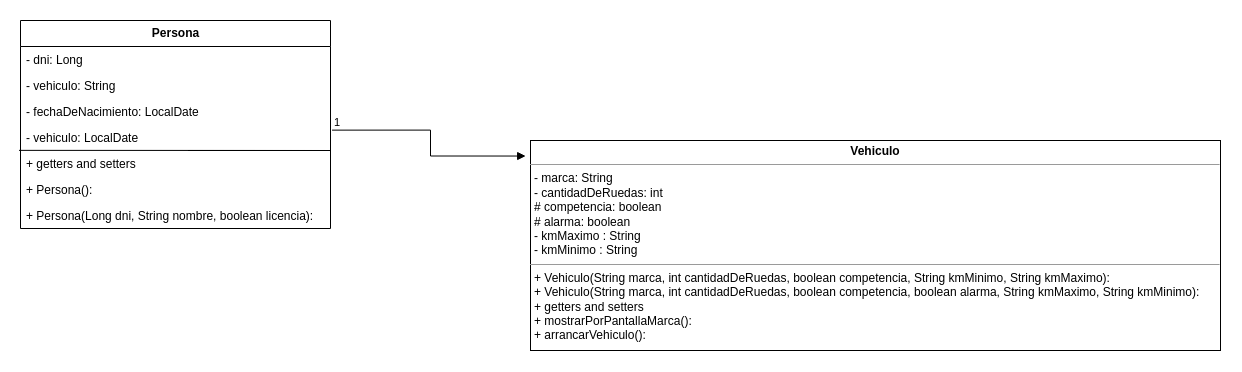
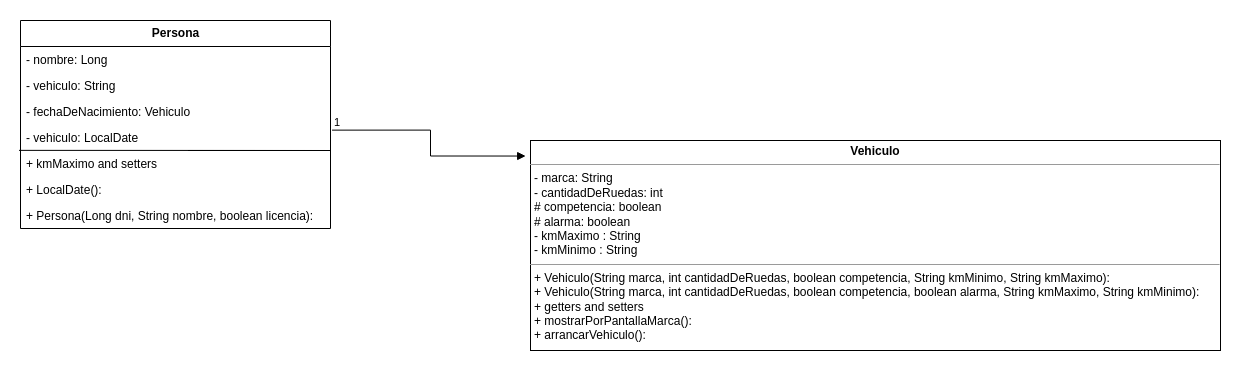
(57, 61) -> (69, 61)
(118, 113) -> (113, 113)
(92, 165) -> (94, 165)
(64, 191) -> (69, 191)
